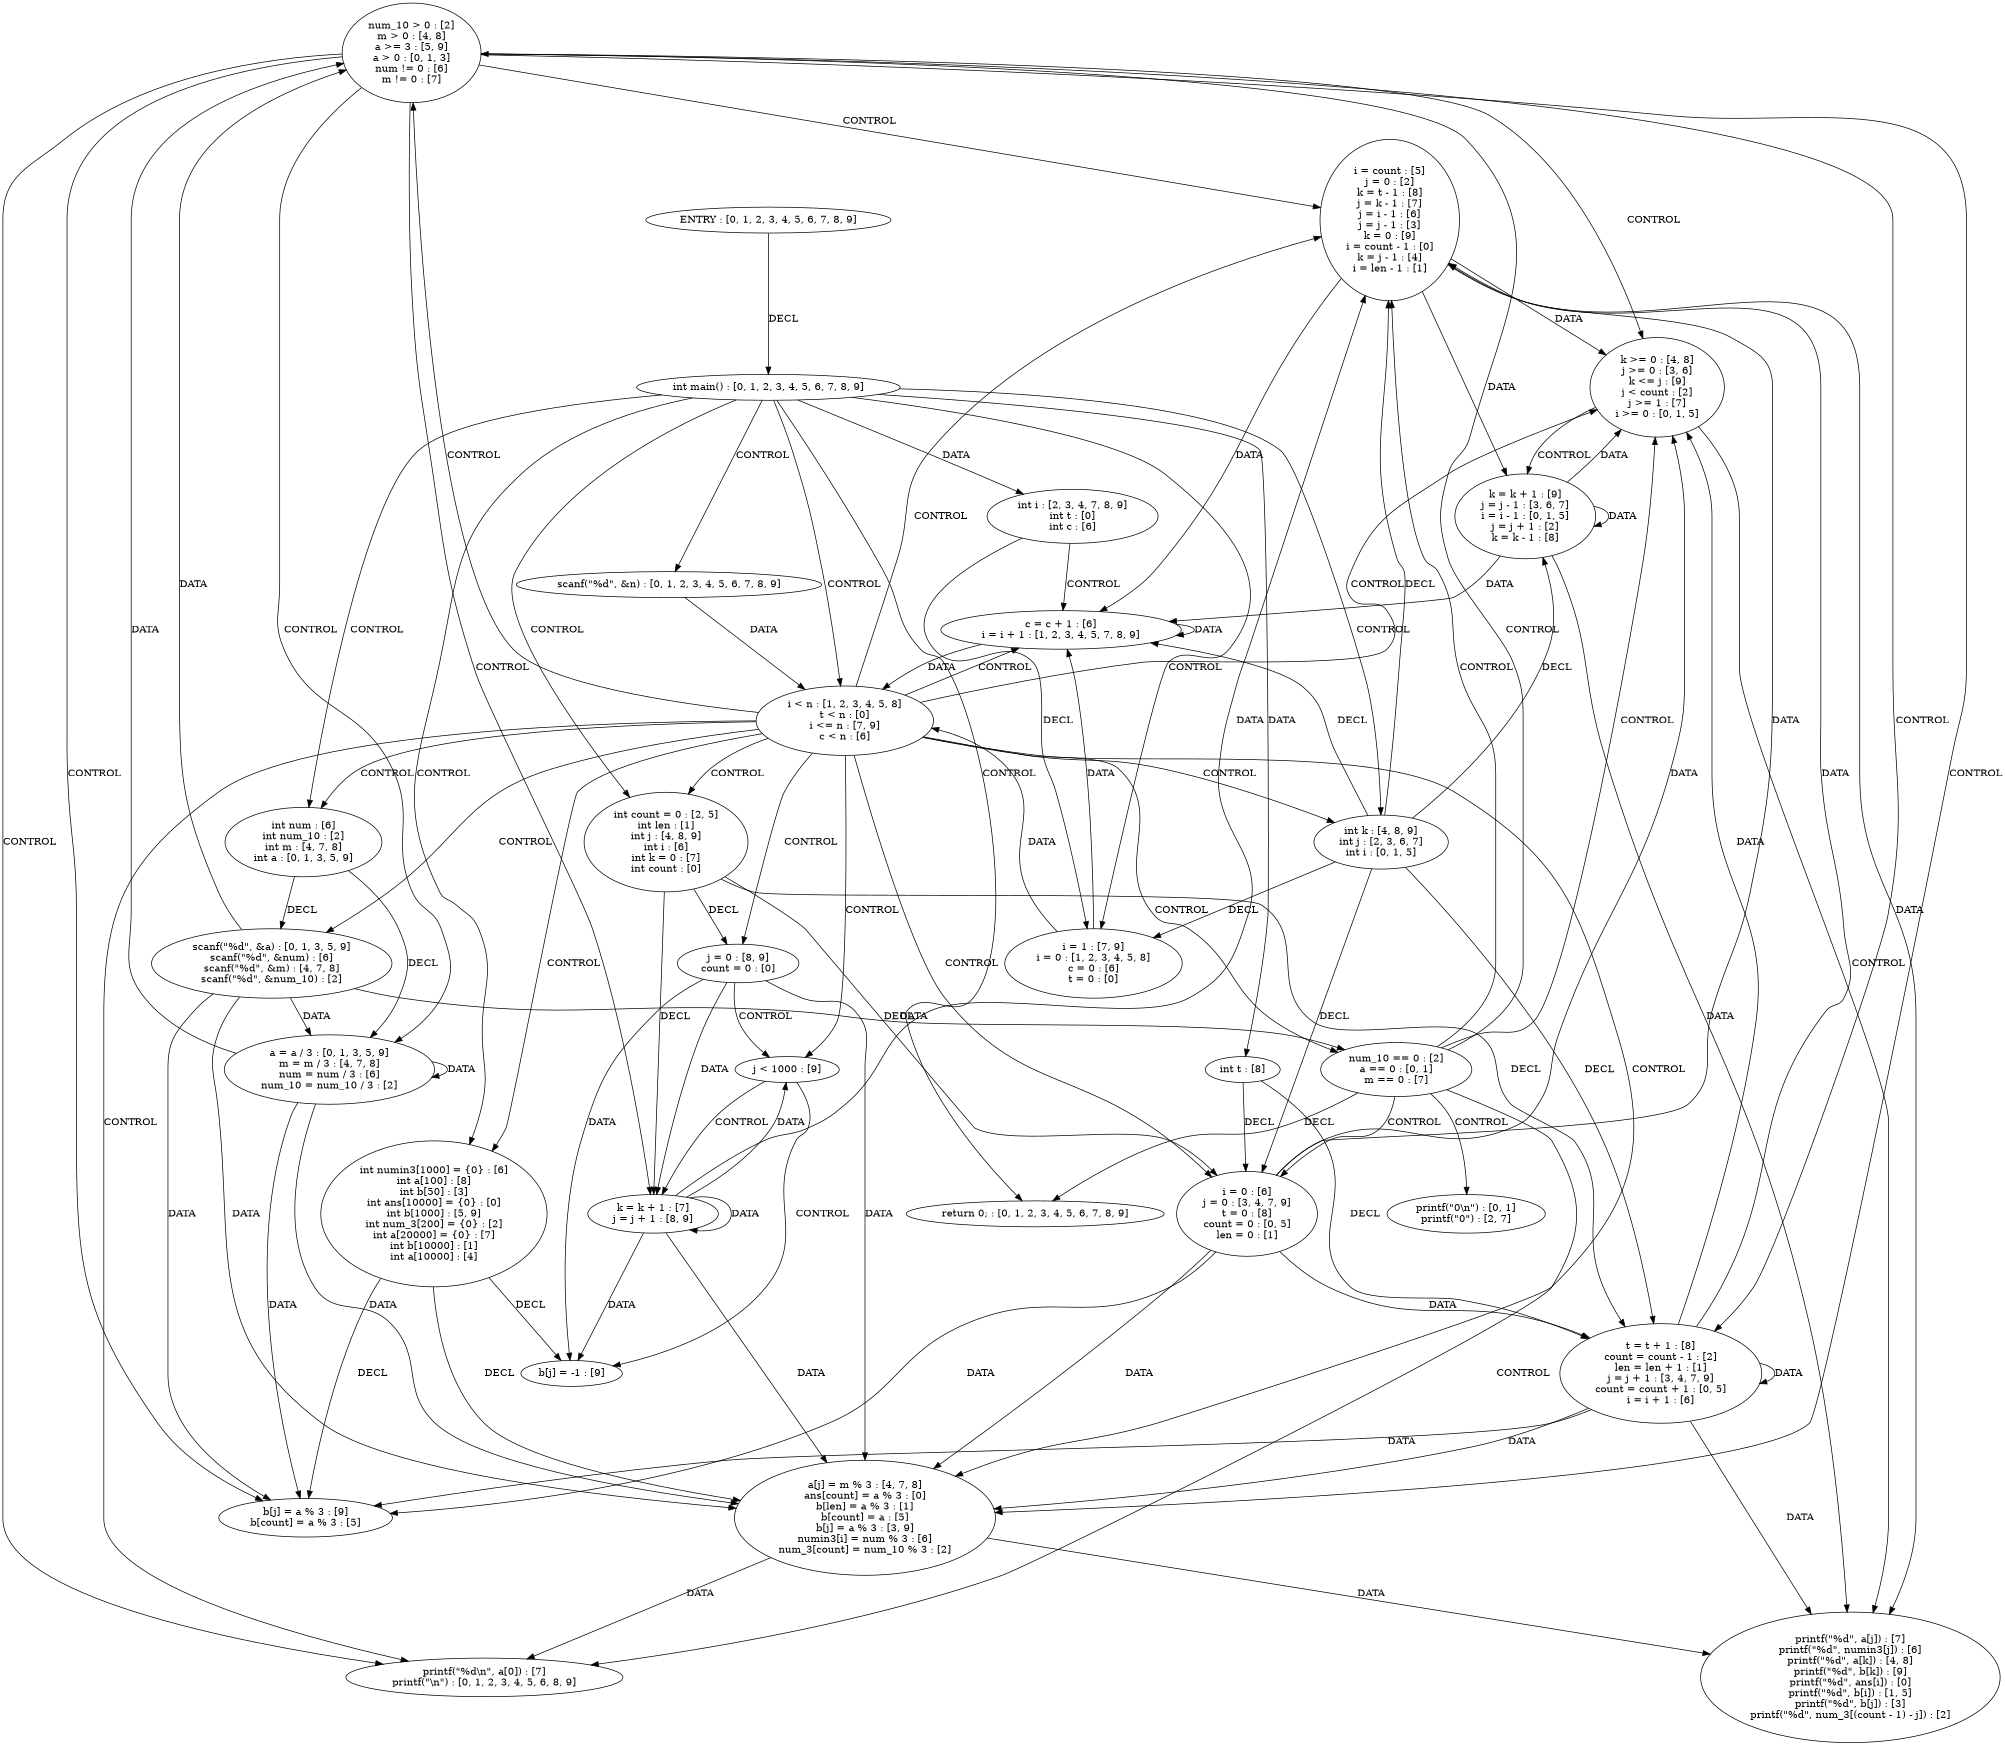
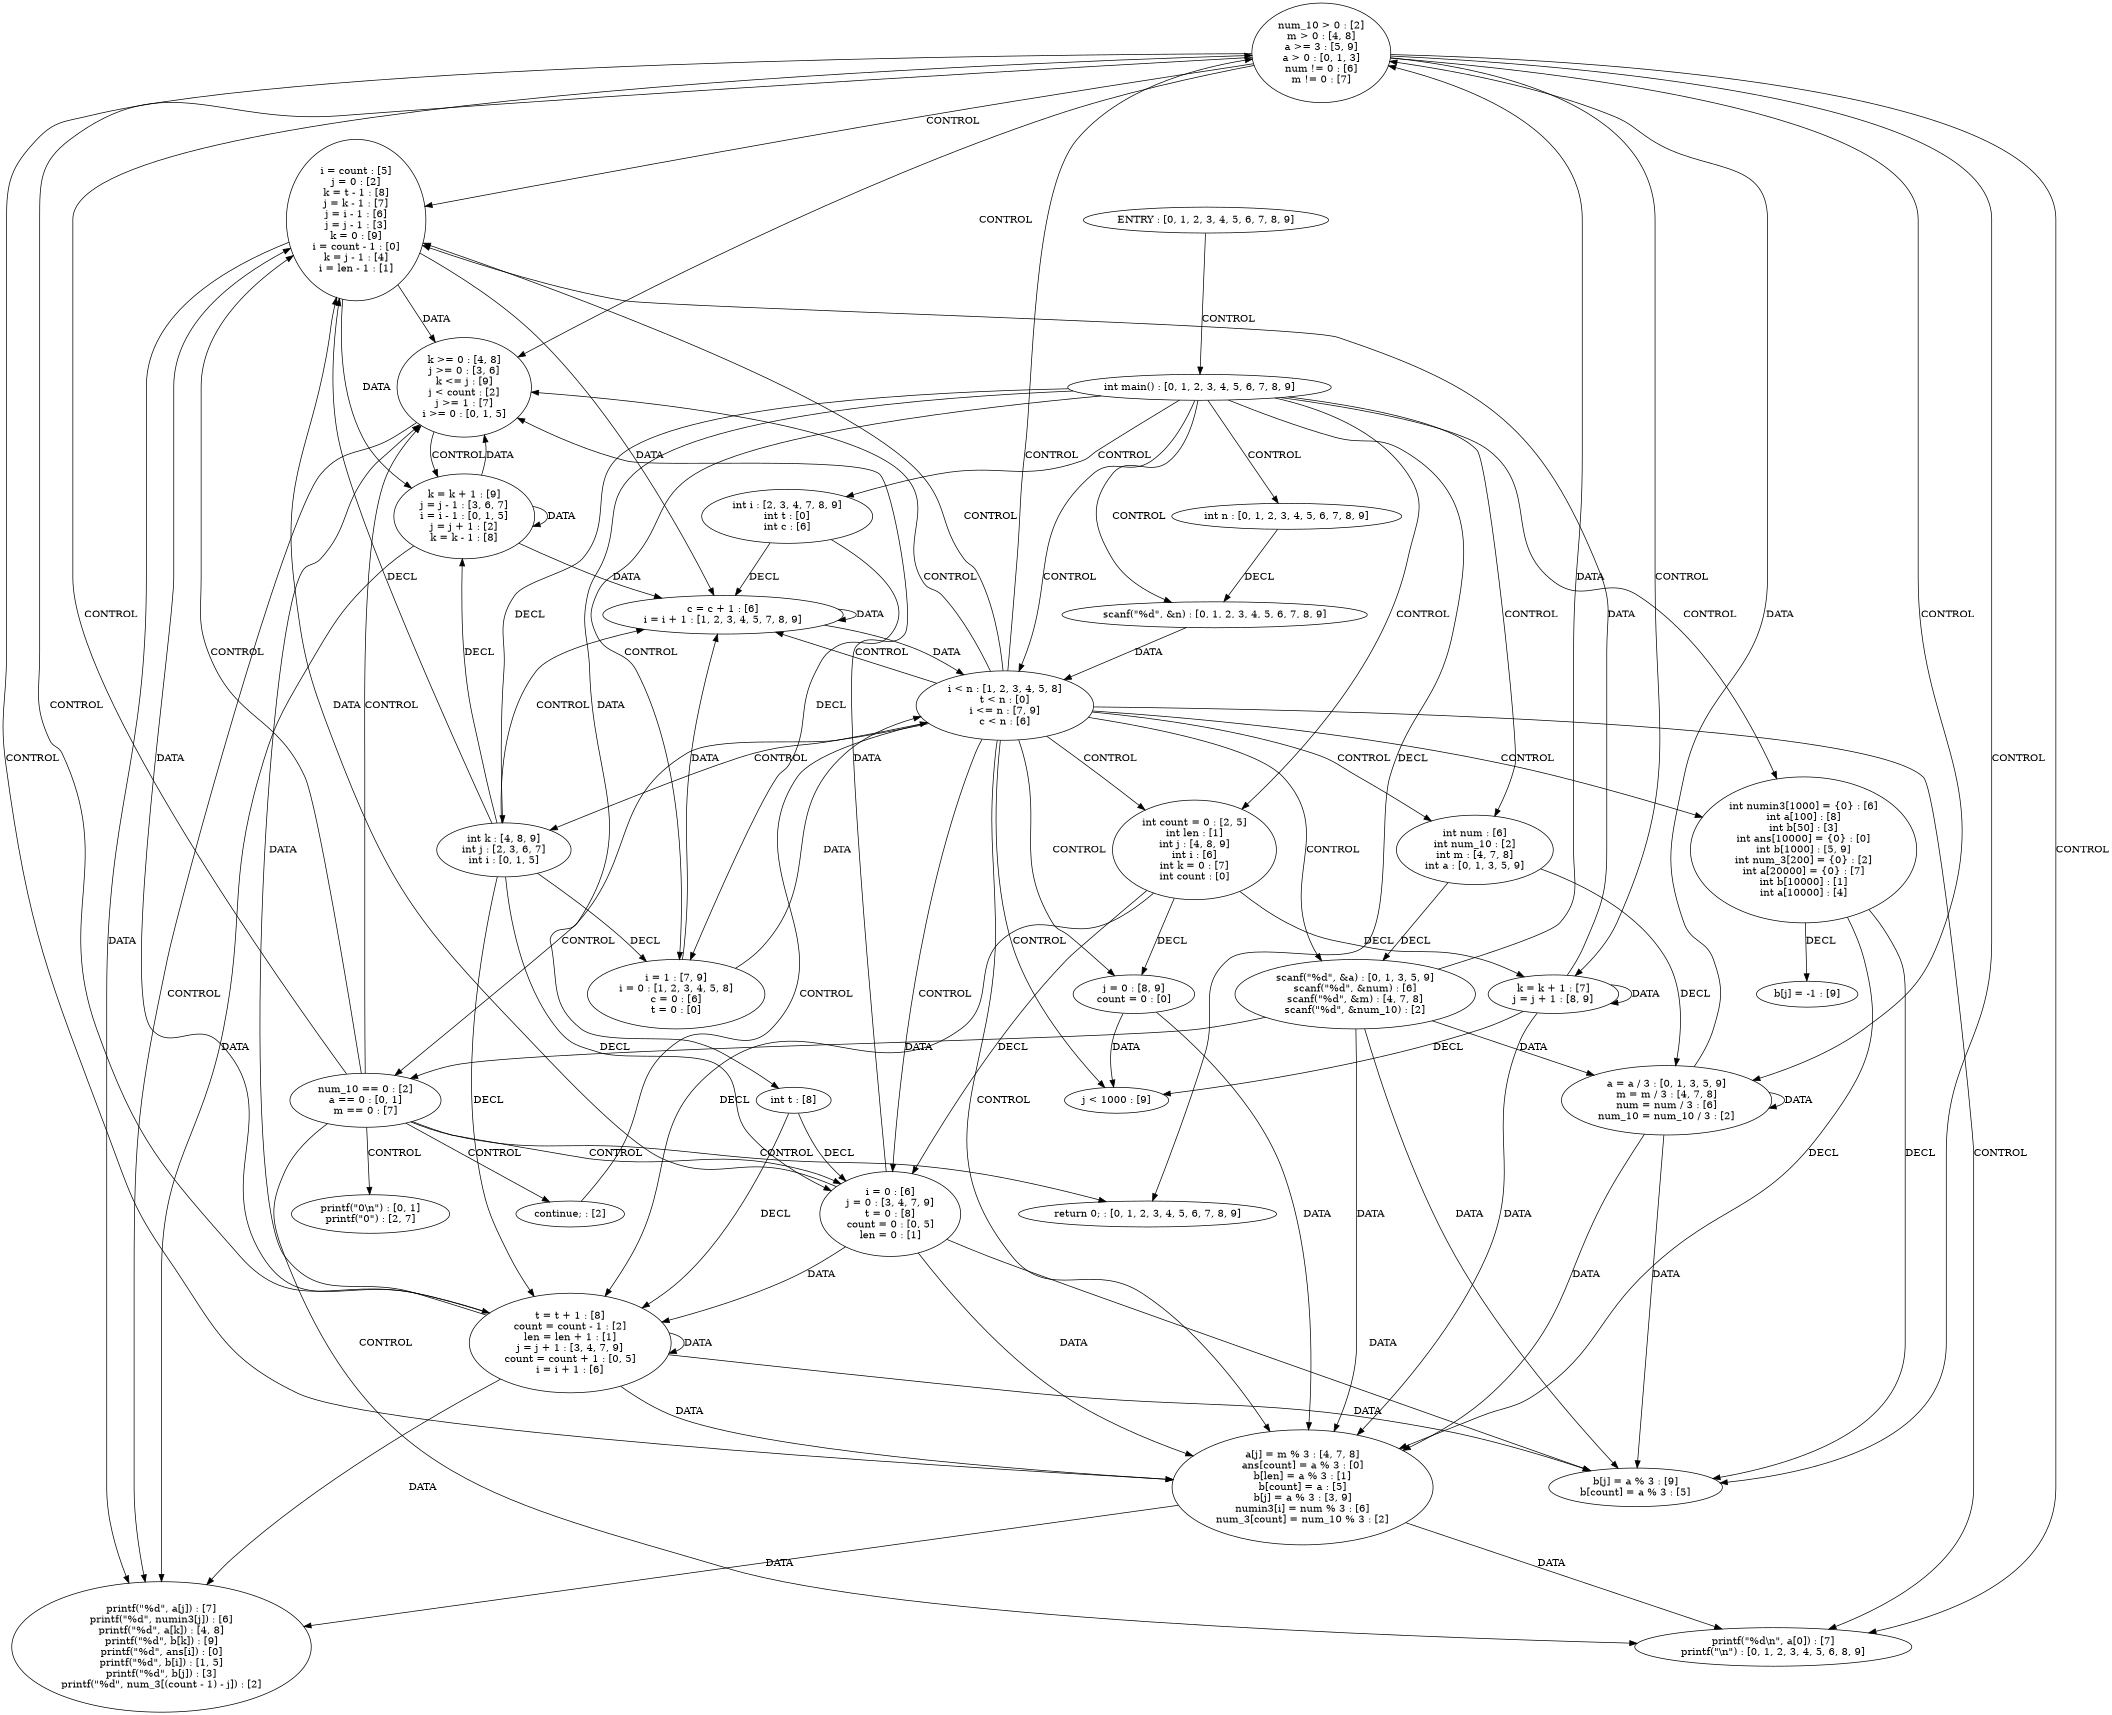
(784, 319) -> (1228, 319)
(956, 456) -> (1124, 456)
none -> (1287, 516)
(1094, 585) -> (764, 577)
(1383, 630) -> (530, 615)
(1352, 721) -> (563, 706)
(1009, 774) -> (1413, 759)
(766, 1017) -> (1126, 1047)
(684, 1082) -> none
(791, 1123) -> (1448, 1047)
(1319, 1123) -> (786, 1153)
(707, 1126) -> none
(580, 1143) -> none
none -> (570, 1214)
(779, 1265) -> none
(612, 1293) -> none
